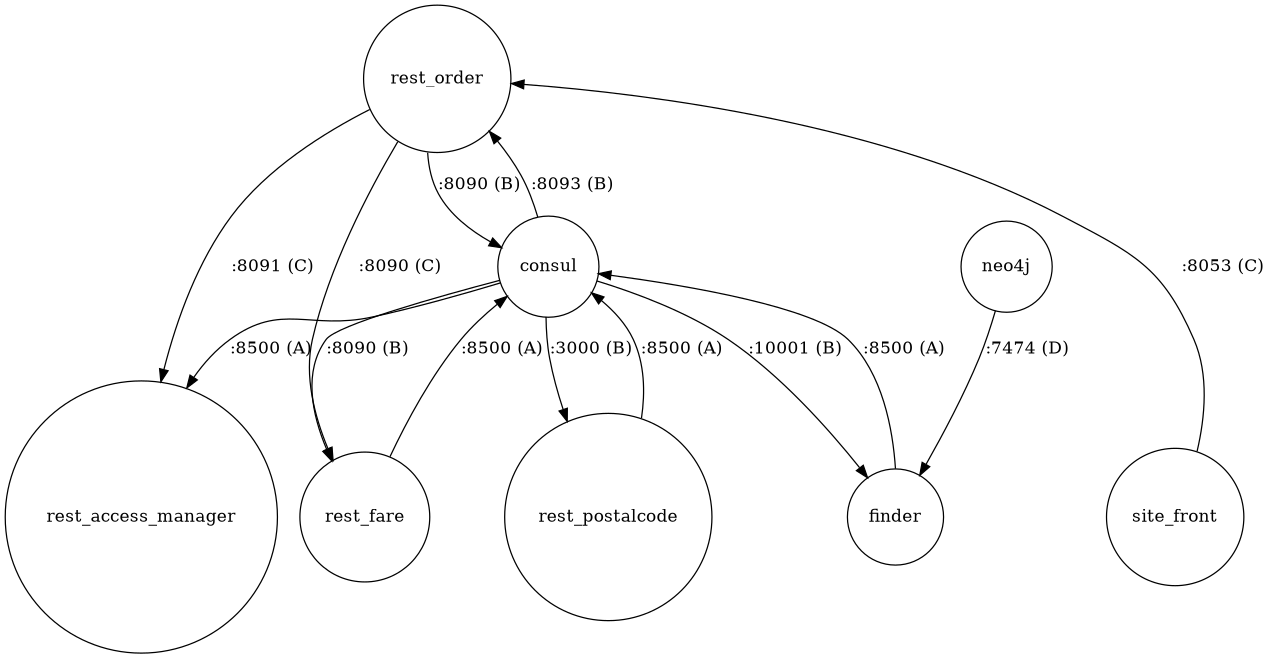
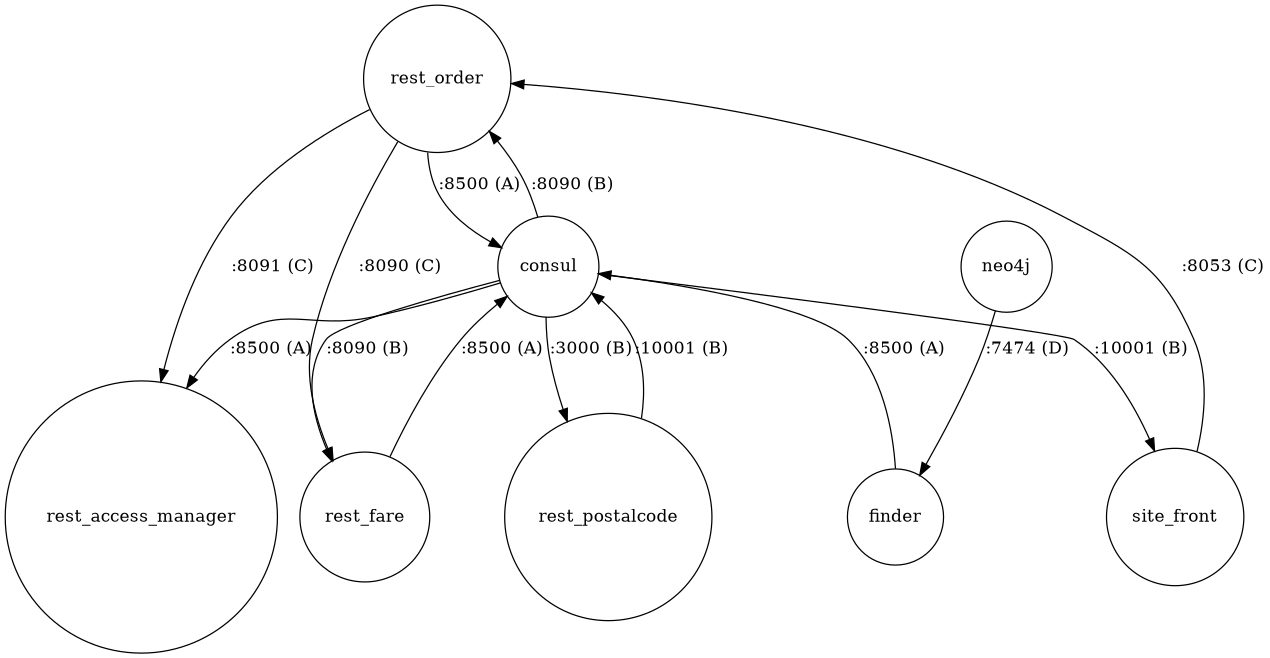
(480, 185) -> (480, 185)
(573, 185) -> (573, 185)
(682, 349) -> (682, 349)
(744, 351) -> (899, 313)
